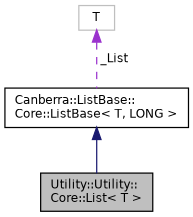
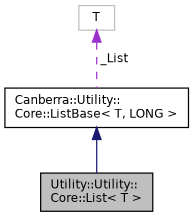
(97, 108) -> (97, 108)
